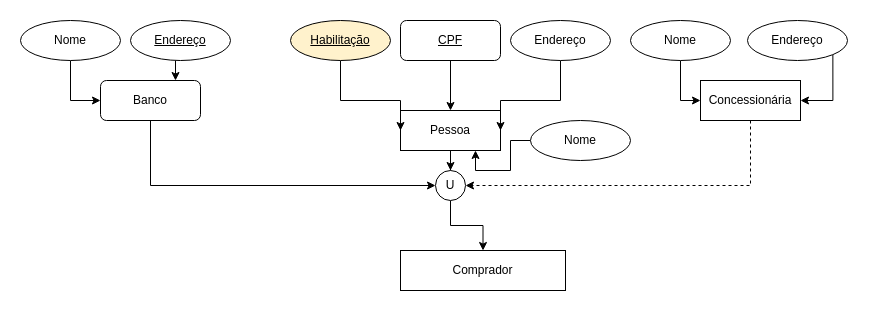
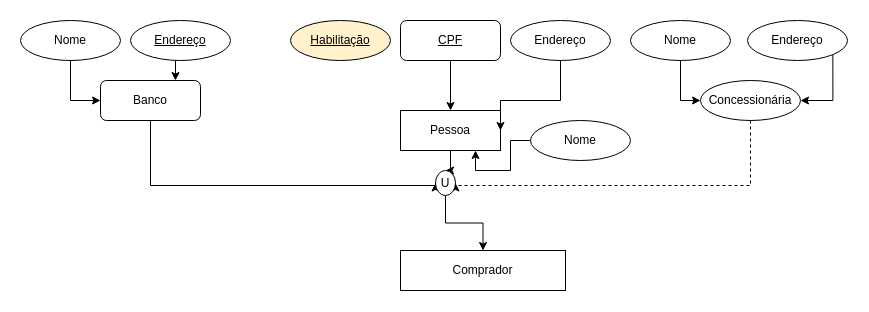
(356, 101) -> none
(751, 101) -> (751, 101)
(451, 186) -> (446, 183)
